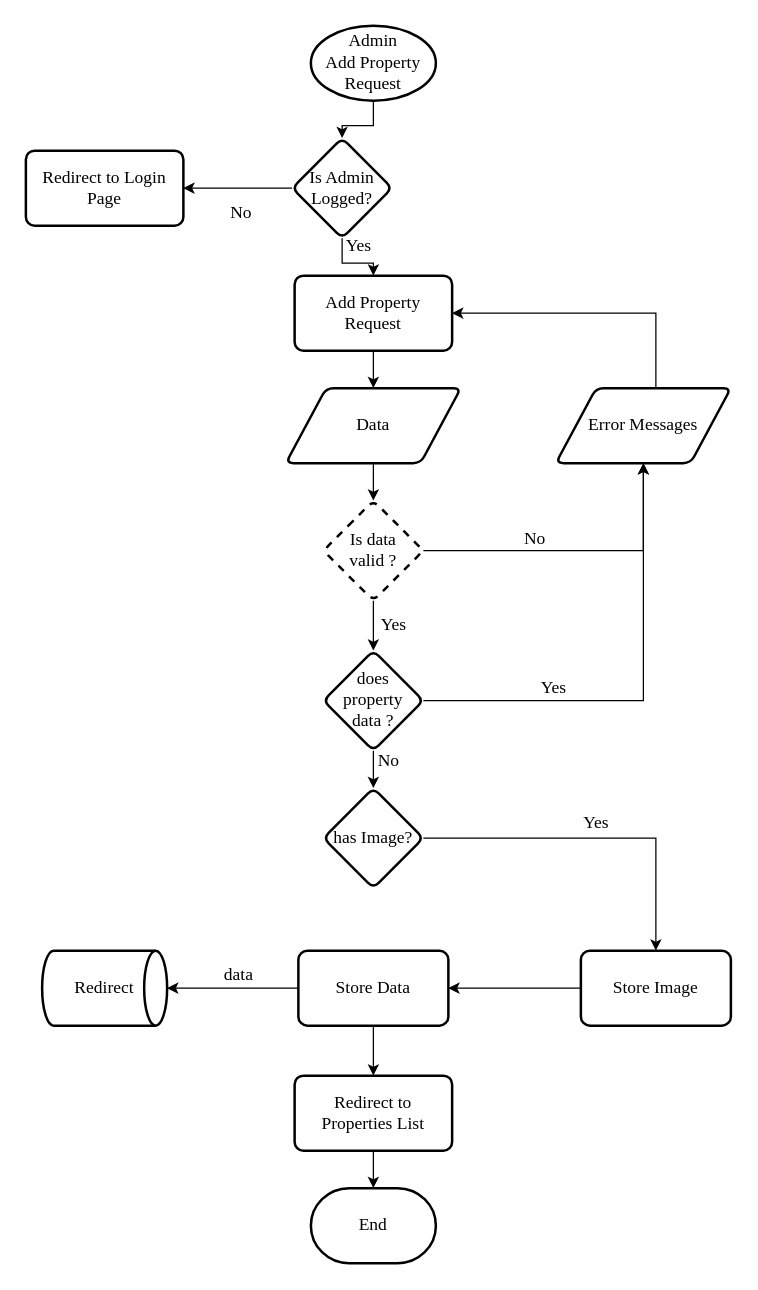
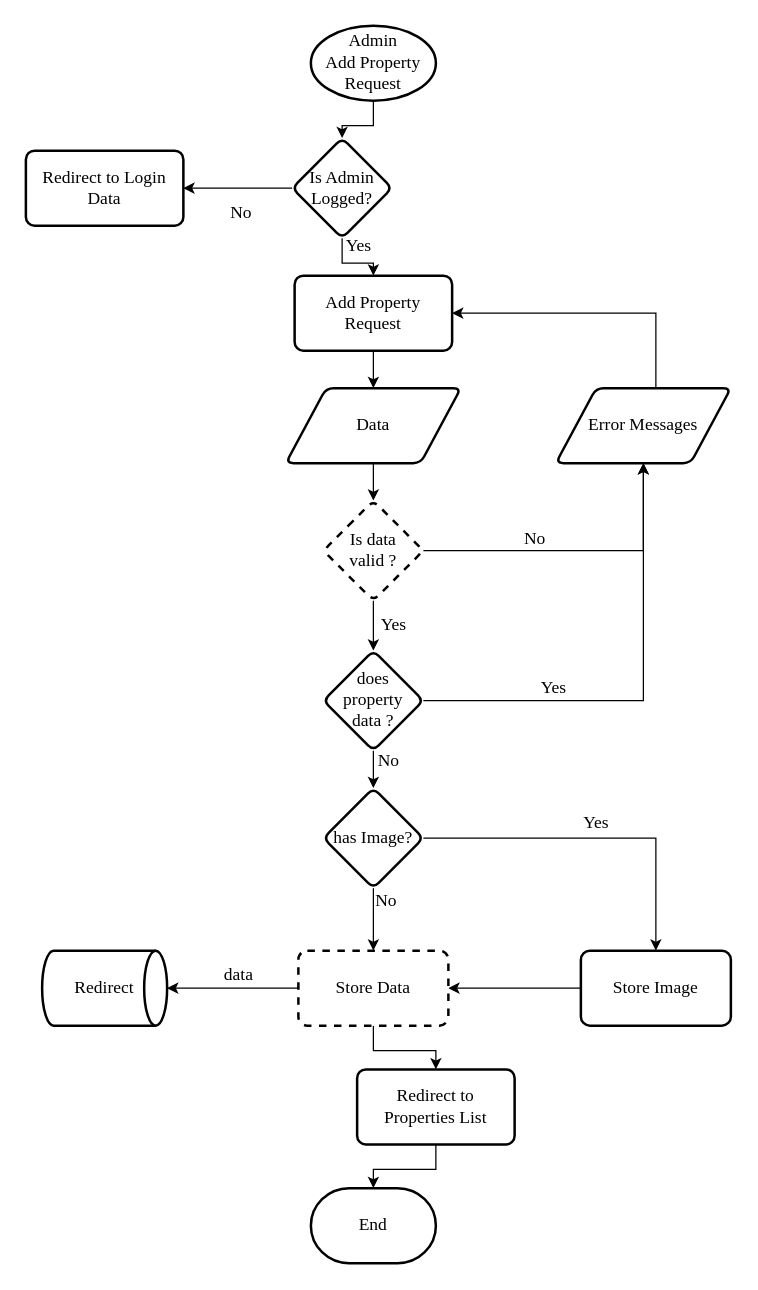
(104, 188) -> (104, 188)
none -> (373, 915)
(373, 988) -> (373, 988)
(373, 1113) -> (436, 1107)
